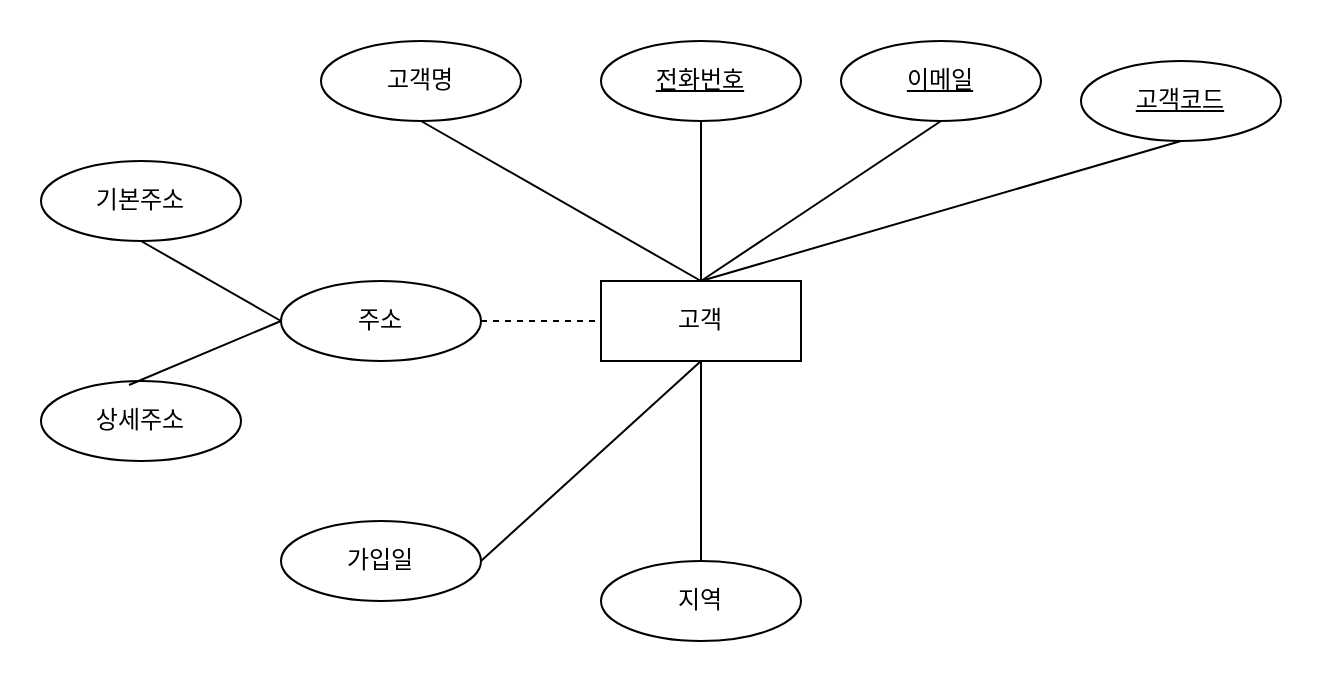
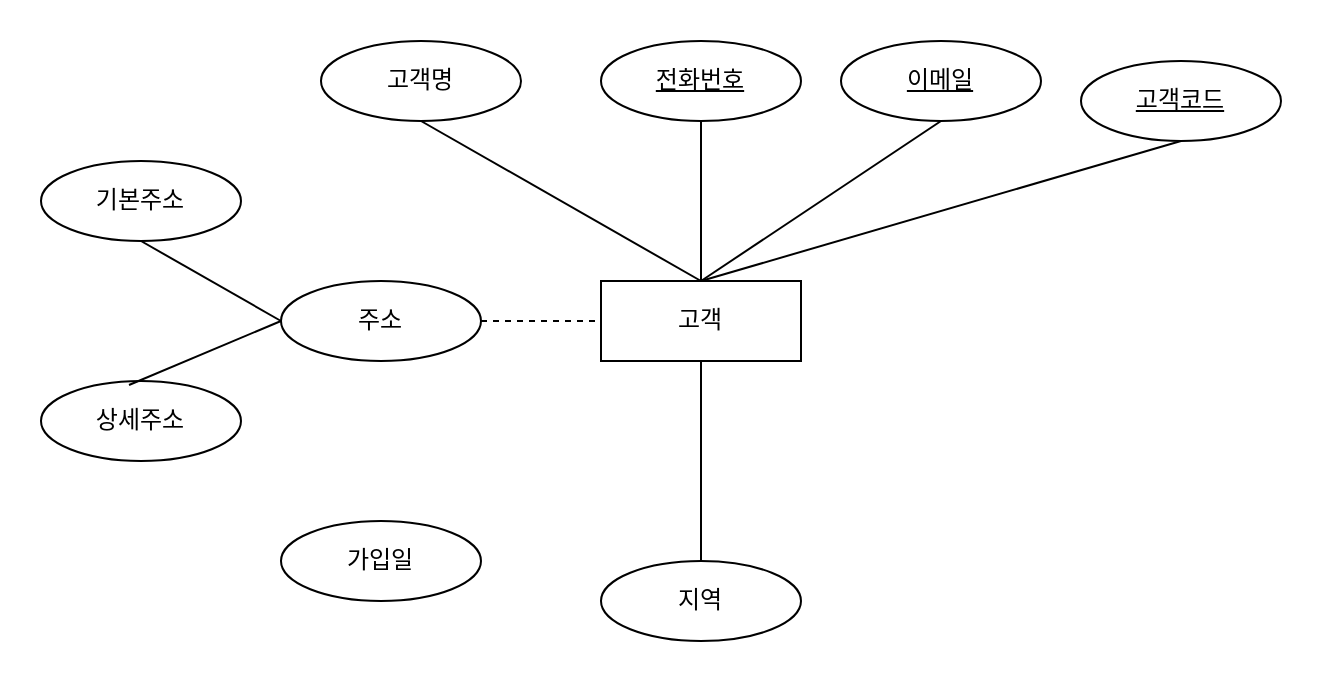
(589, 463) -> none
